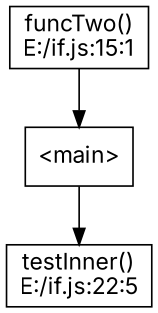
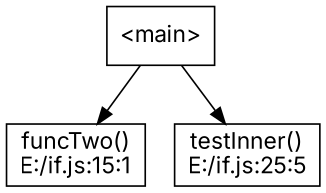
(79, 90) -> (124, 88)
(79, 276) -> (247, 155)
